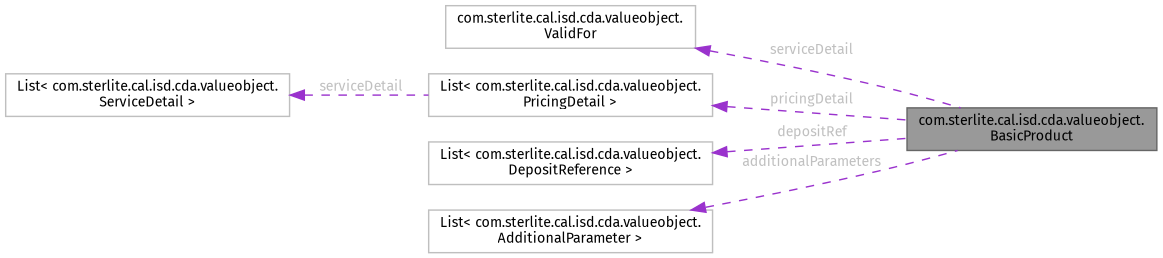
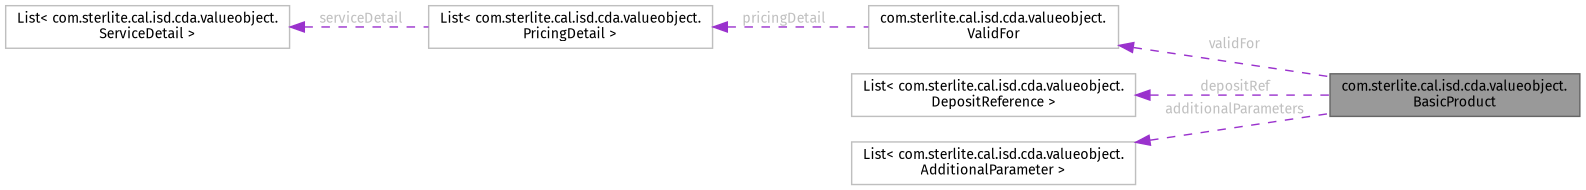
(810, 50) -> (1233, 45)
(817, 113) -> (798, 27)
